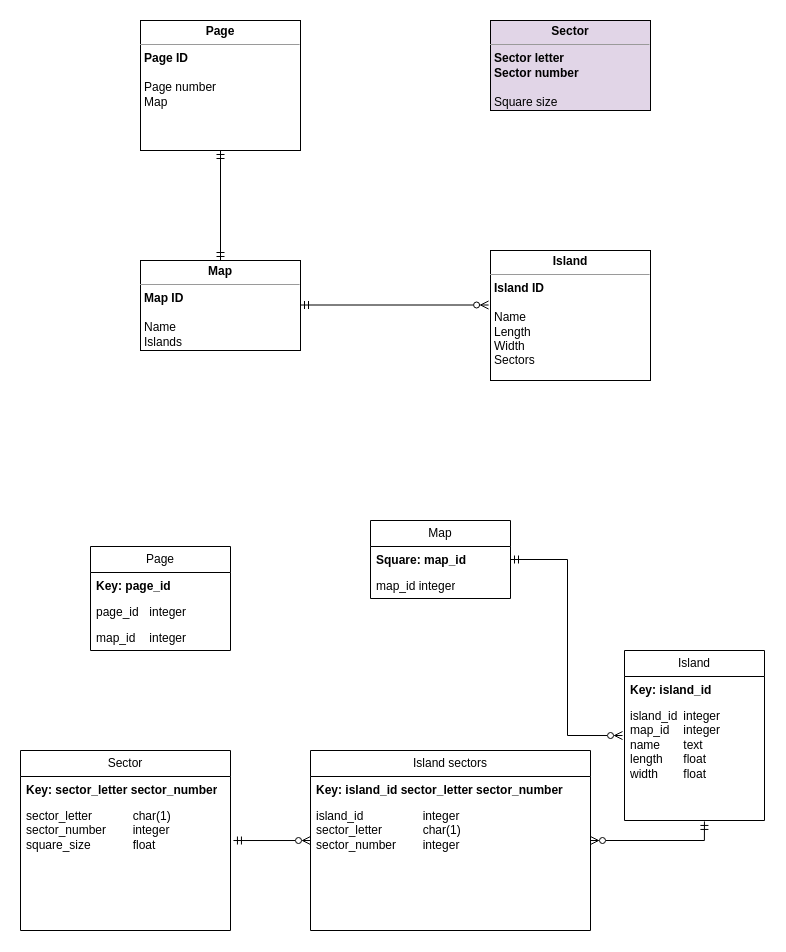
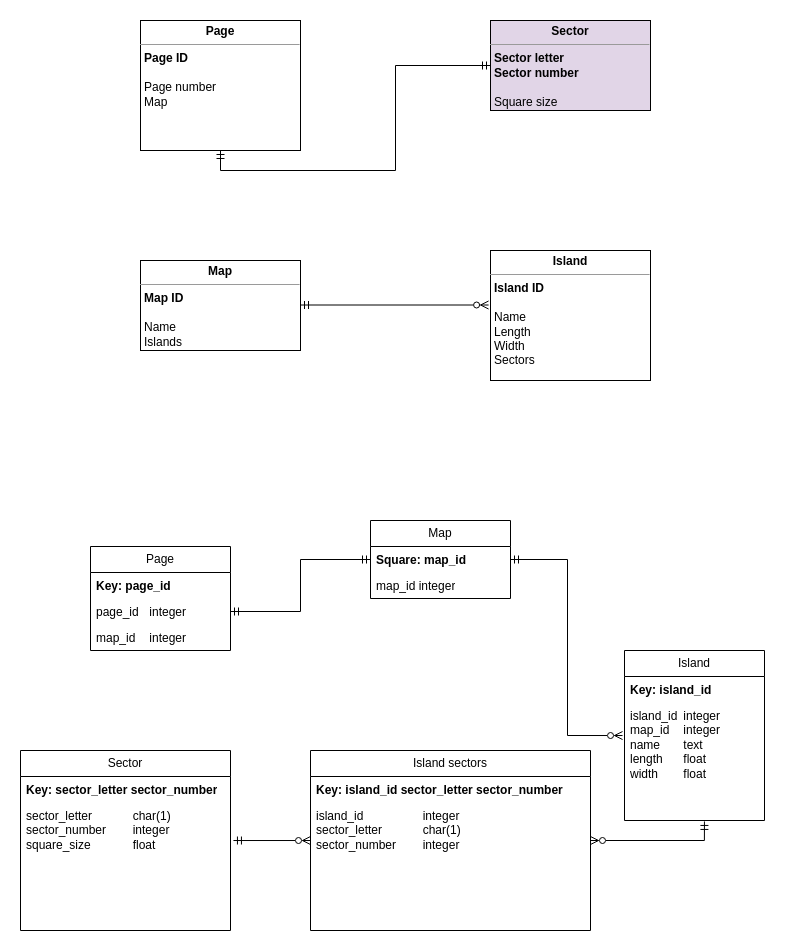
(221, 214) -> (396, 160)
none -> (301, 586)
